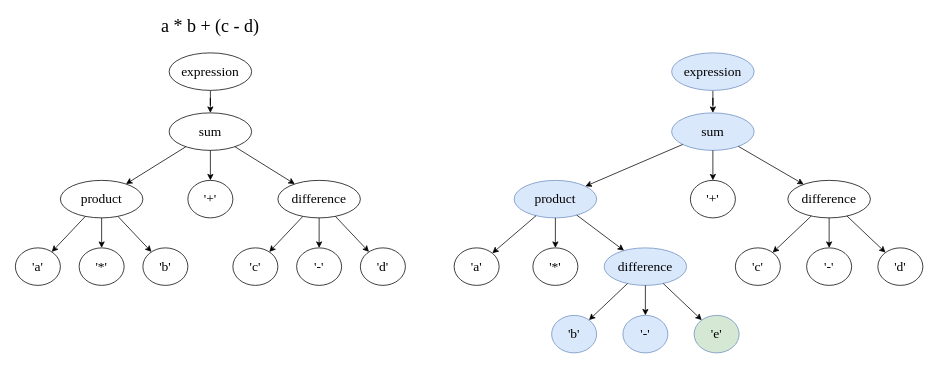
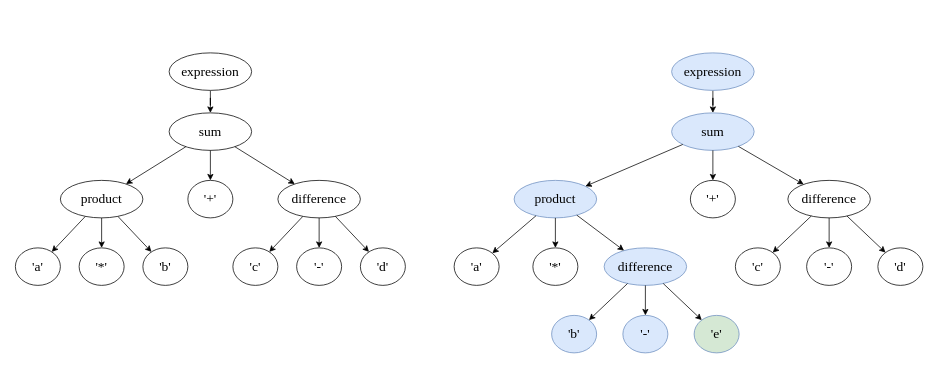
(210, 27) -> none
